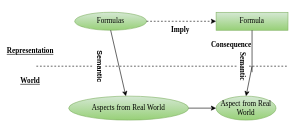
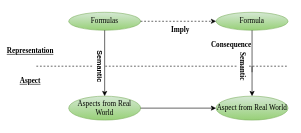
(111, 21) -> (105, 21)
(252, 21) -> (252, 21)
(30, 81) -> (30, 81)
(129, 108) -> (105, 108)
(246, 108) -> (252, 108)
